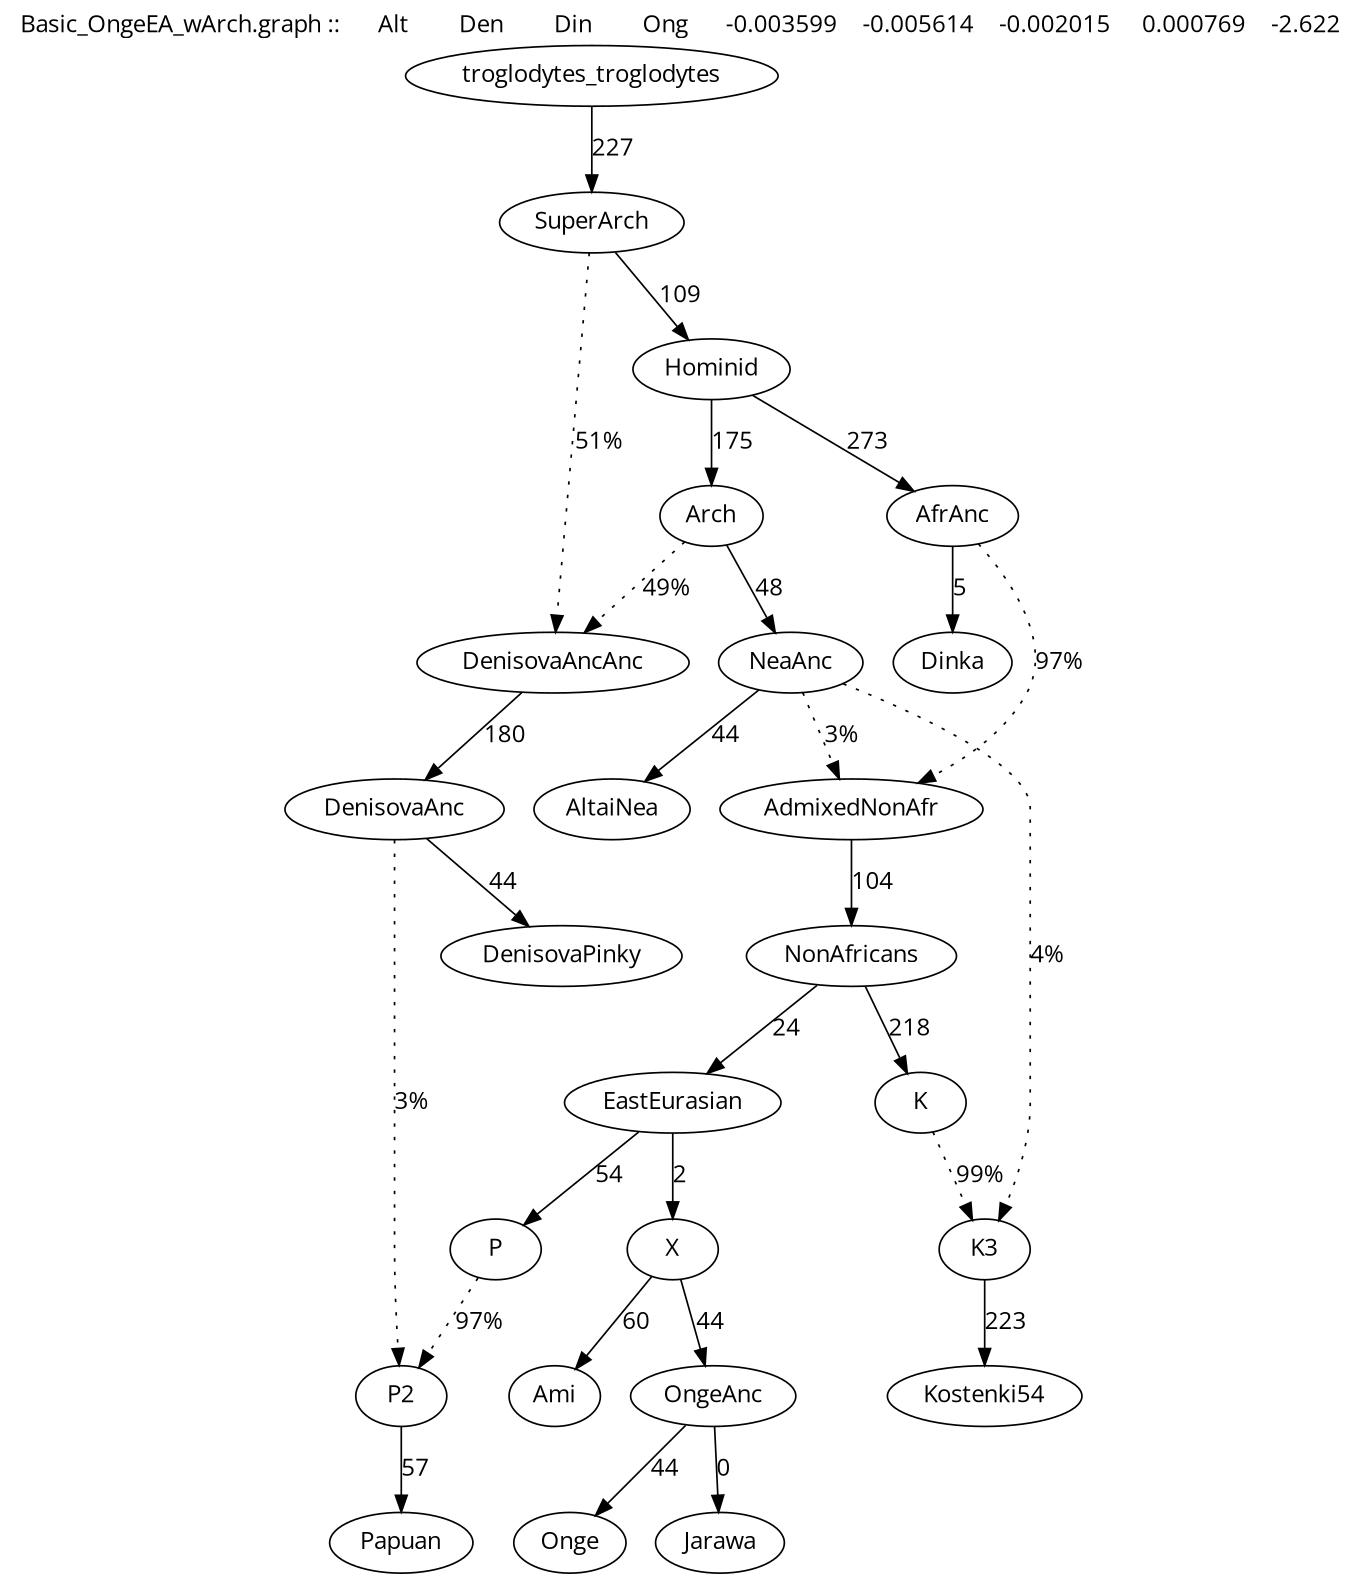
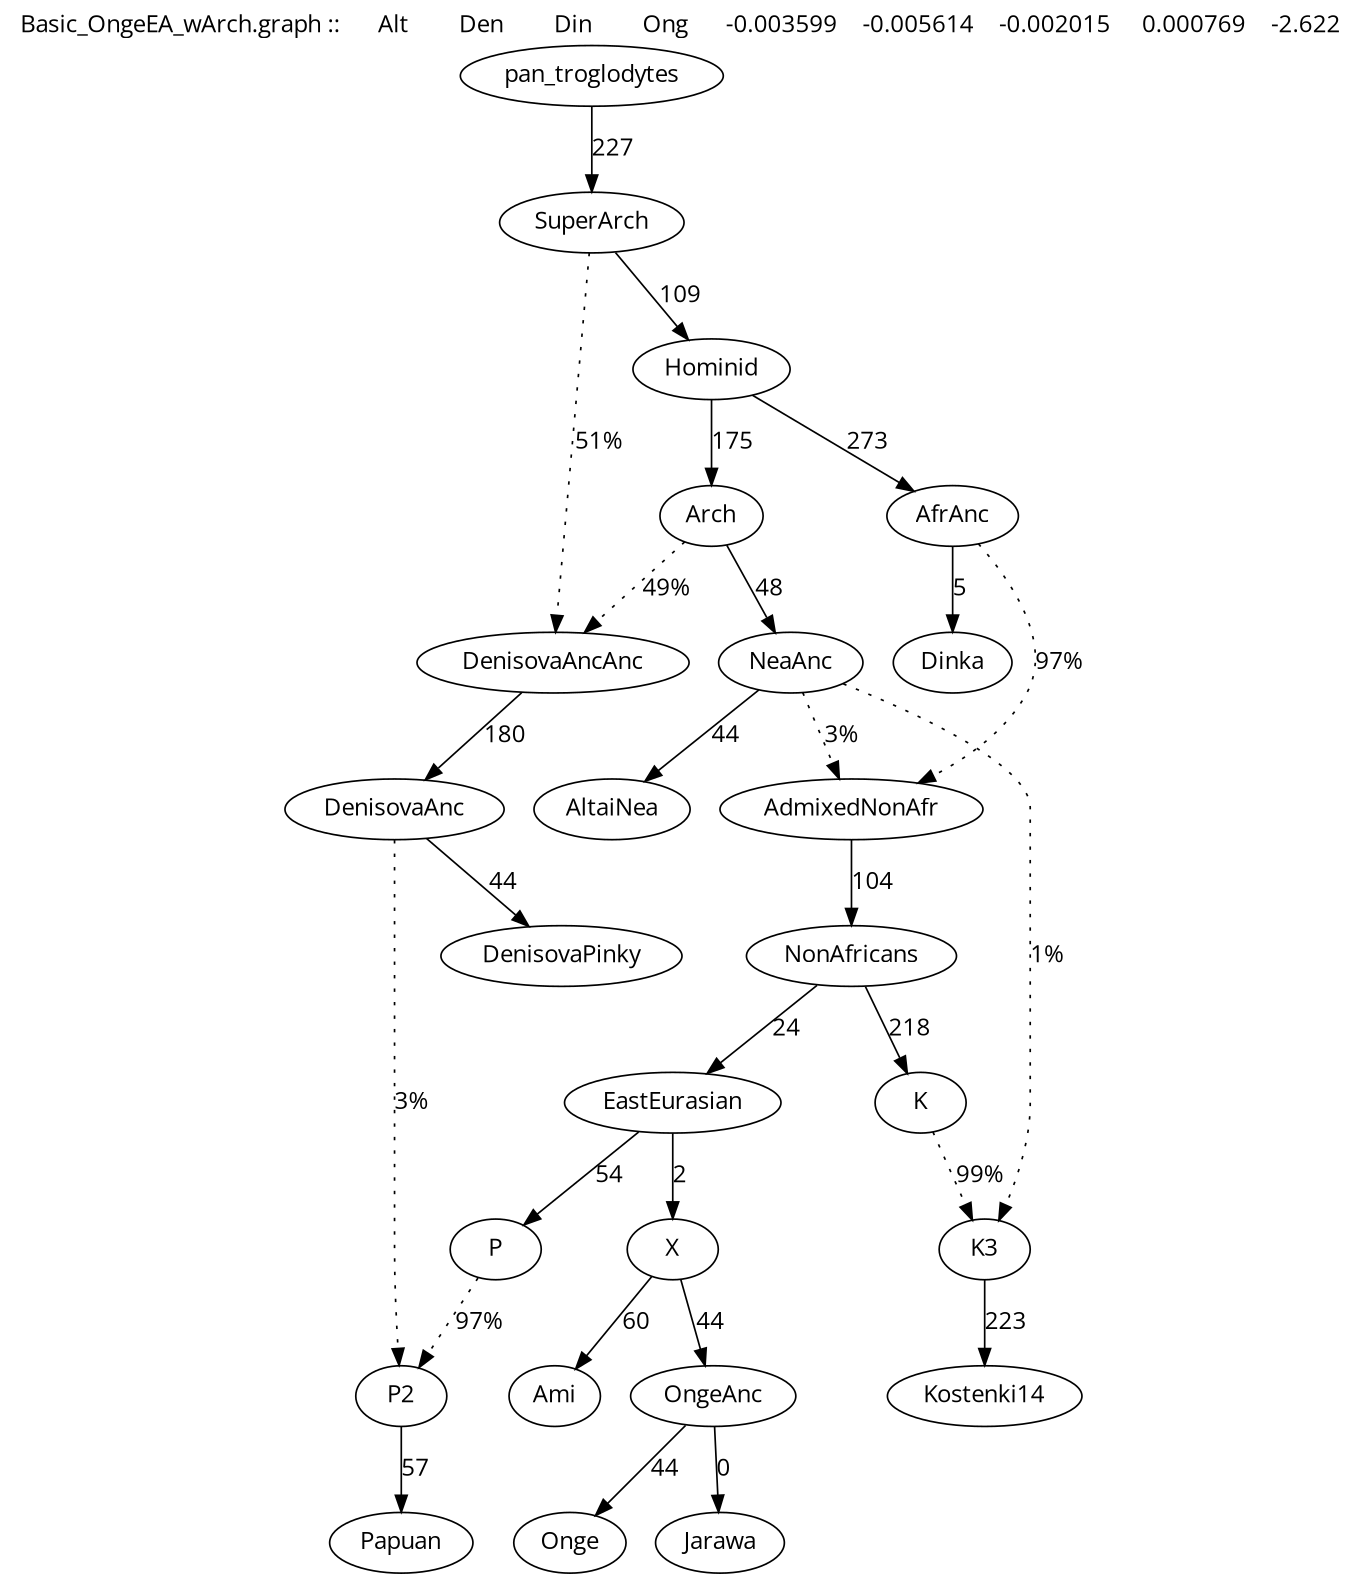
(592, 76) -> (592, 76)
(1047, 956) -> (1047, 956)
(985, 1396) -> (985, 1396)
